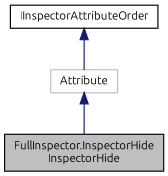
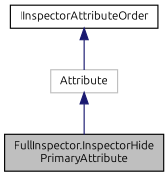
(84, 153) -> (84, 153)
